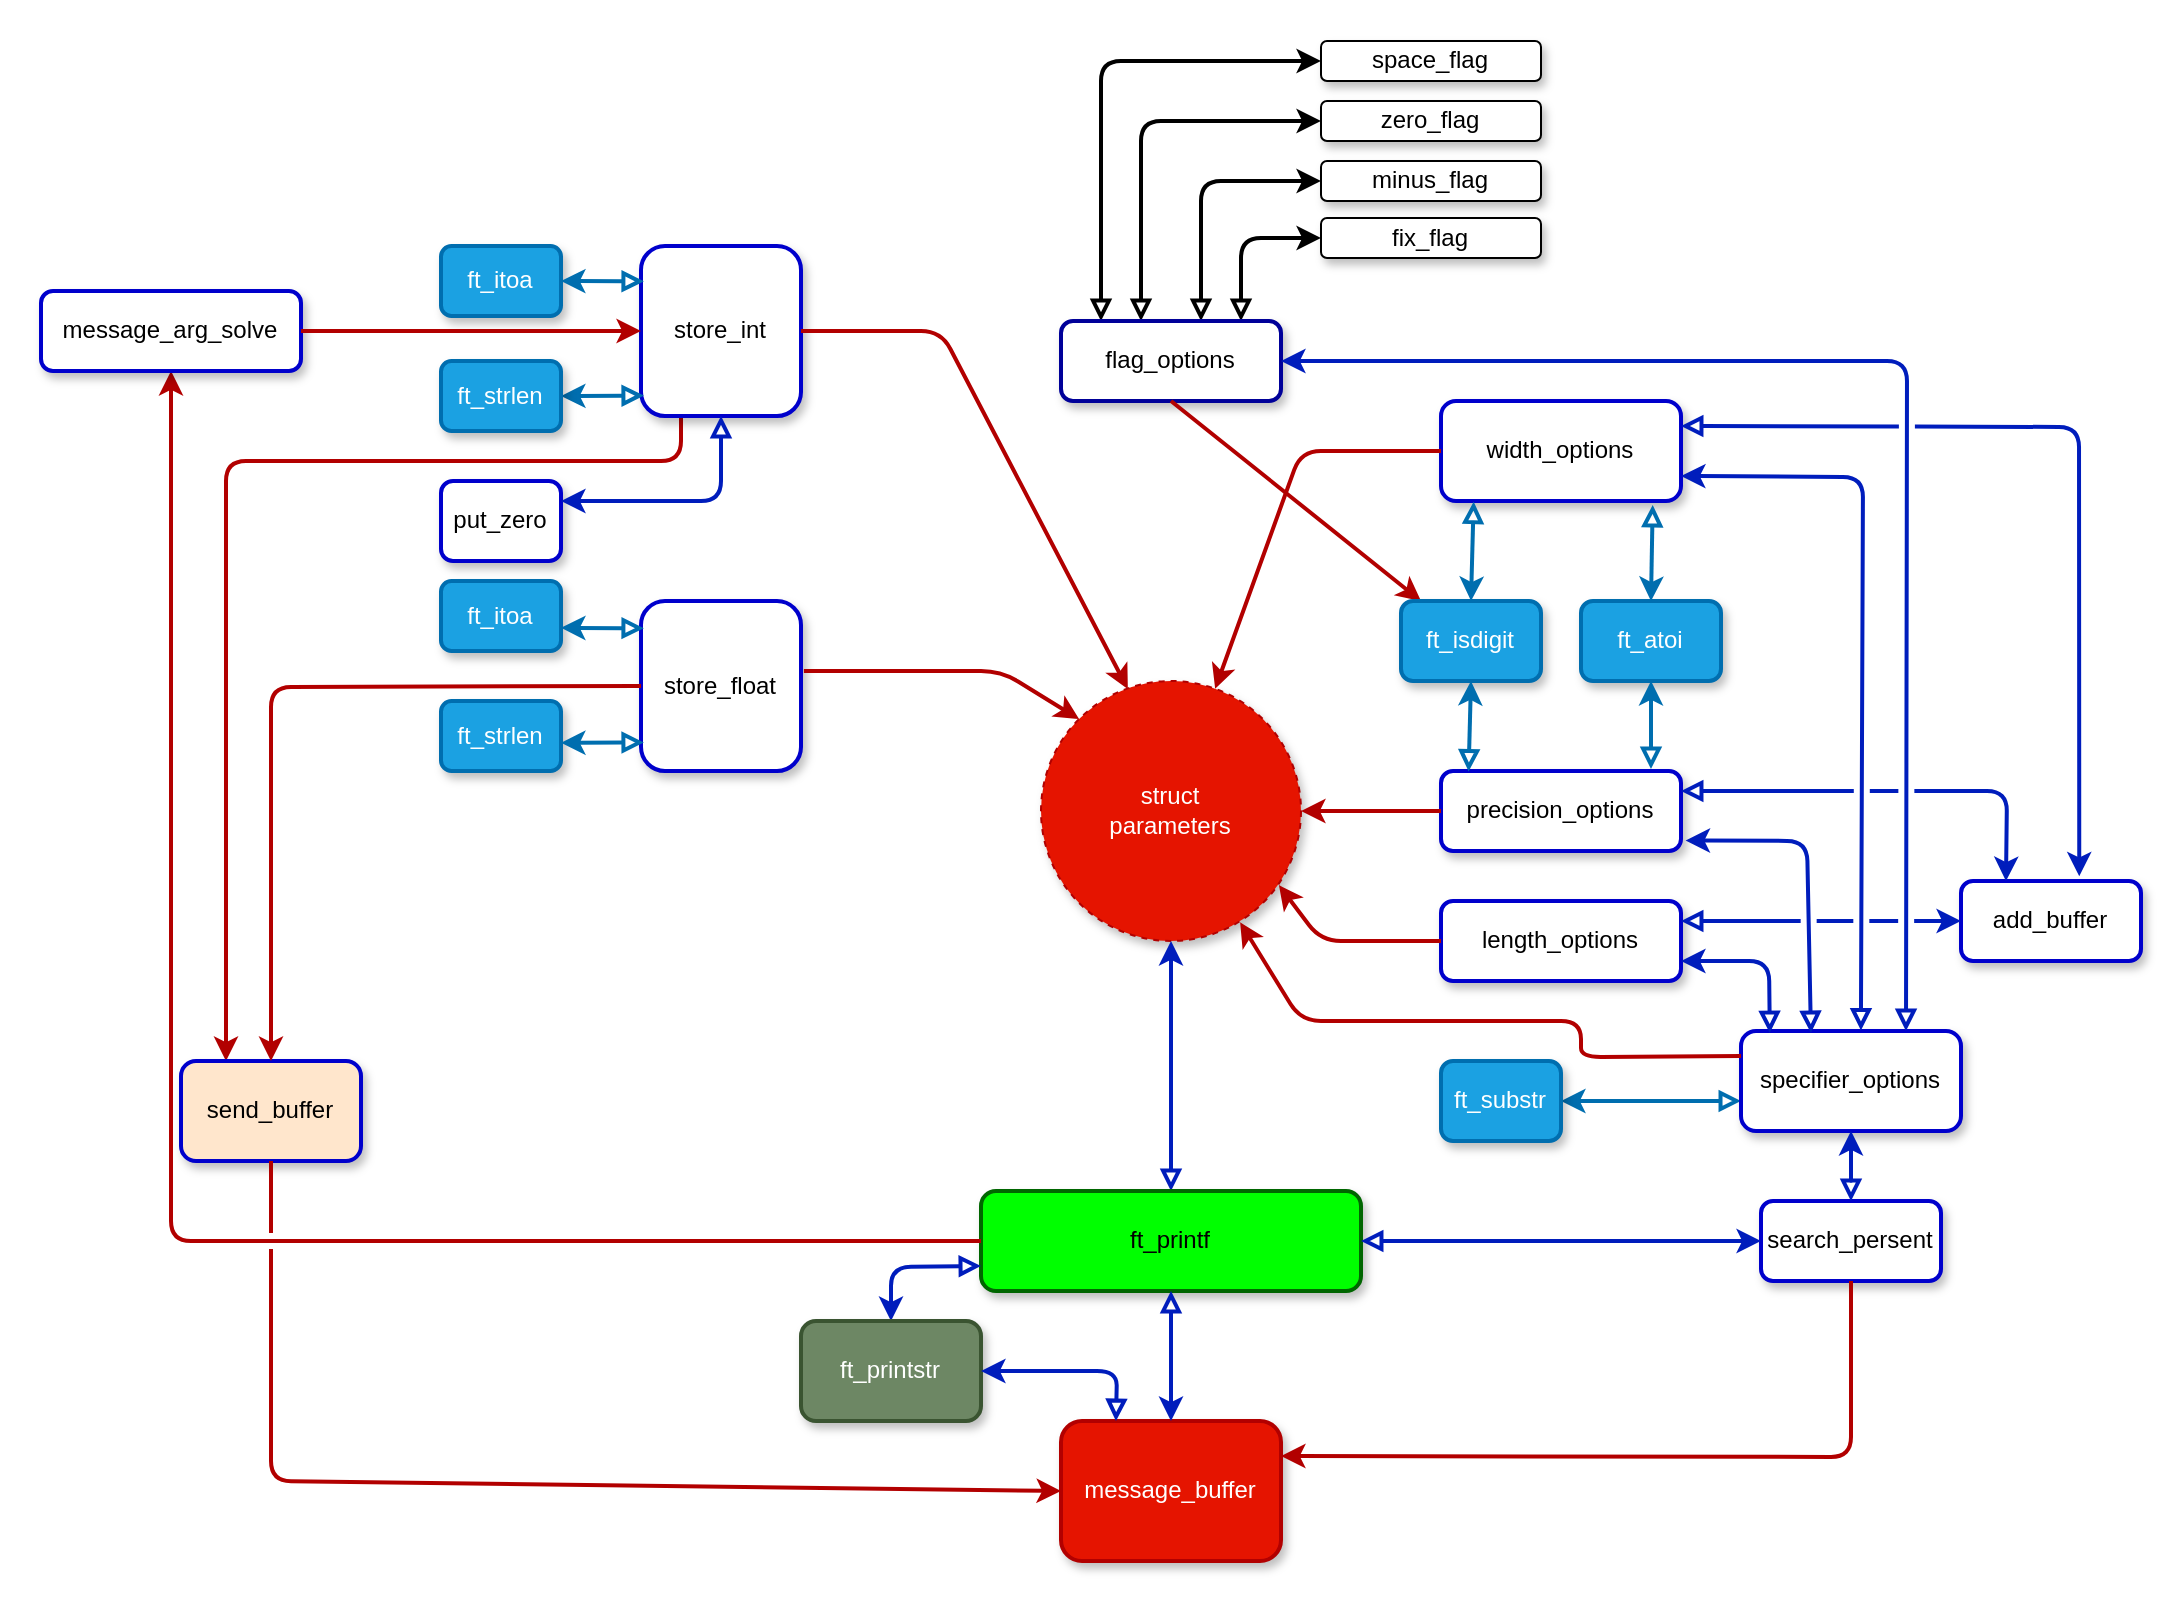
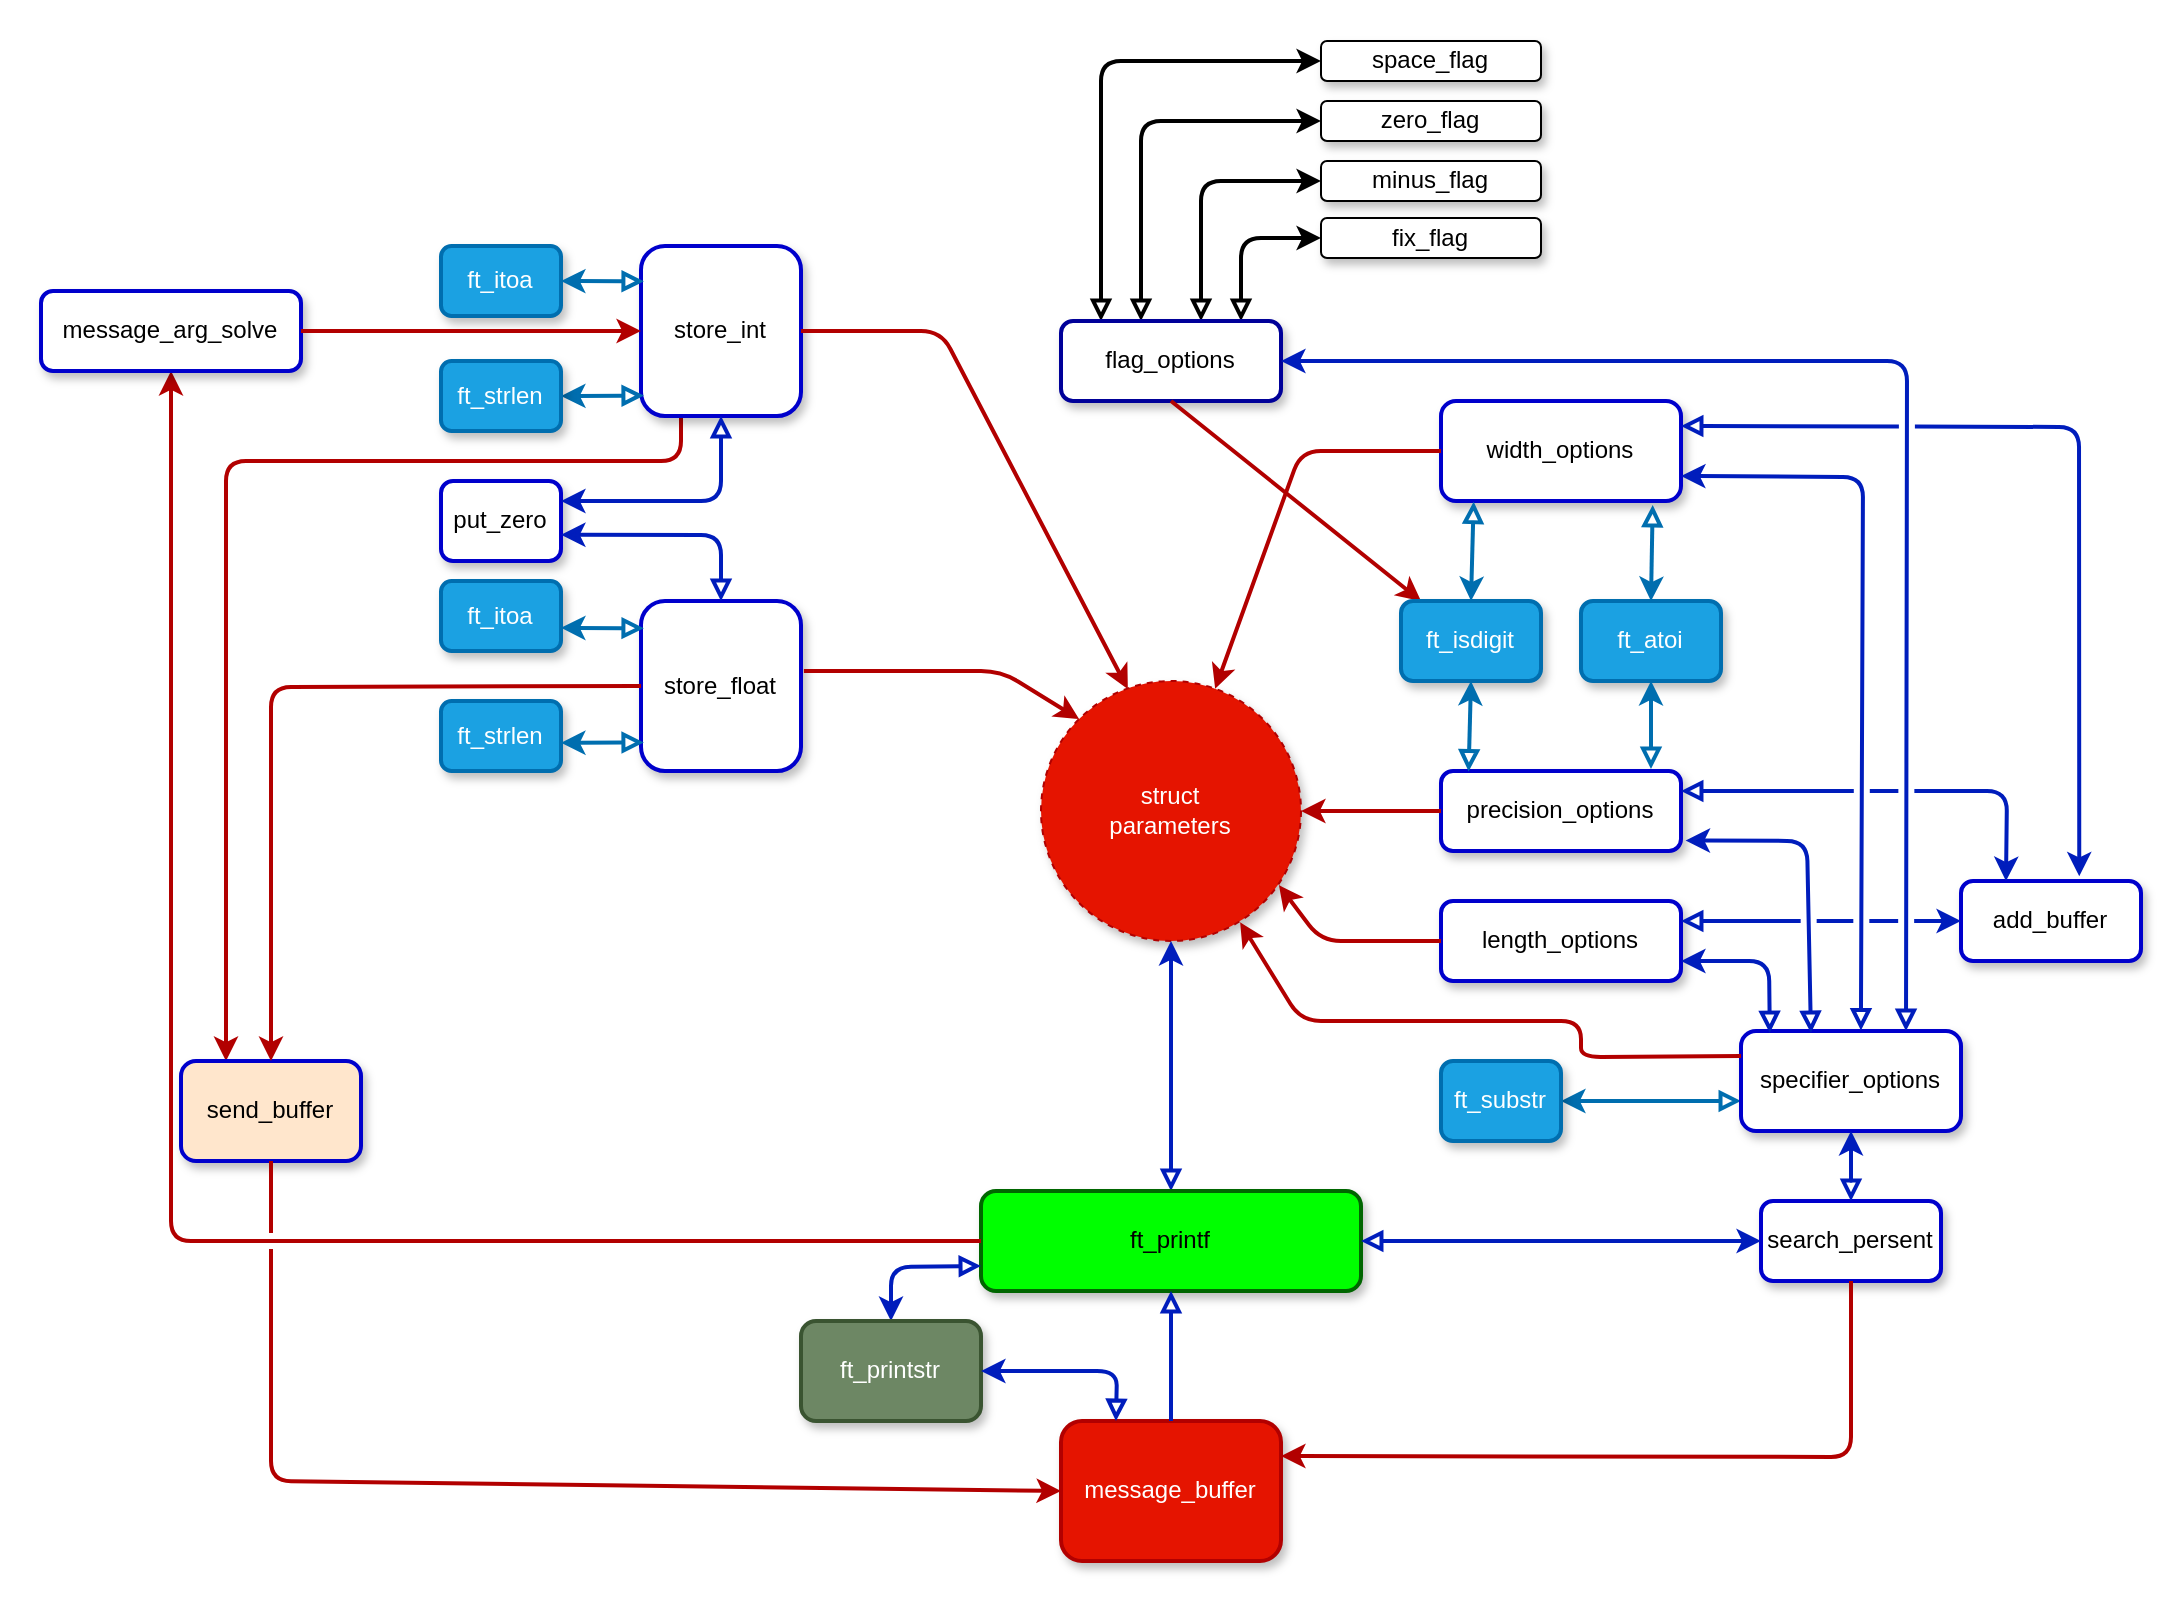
none -> (665, 535)
(1171, 1402) -> (1171, 1410)
